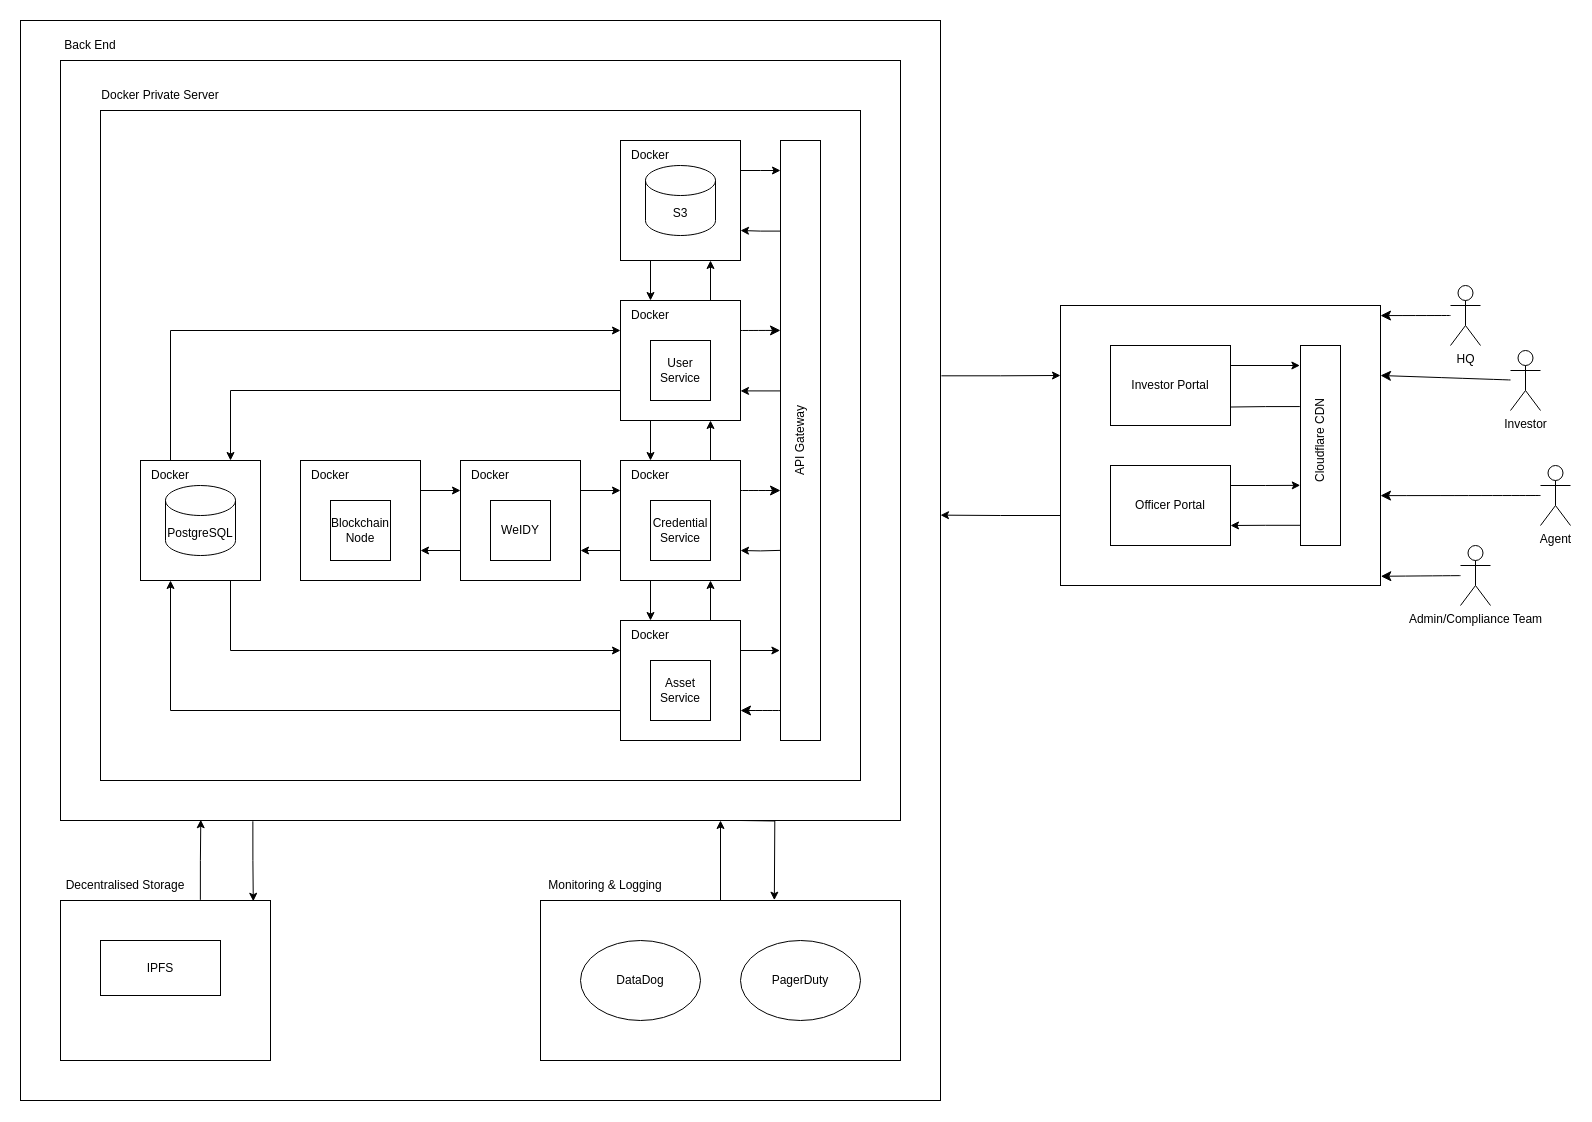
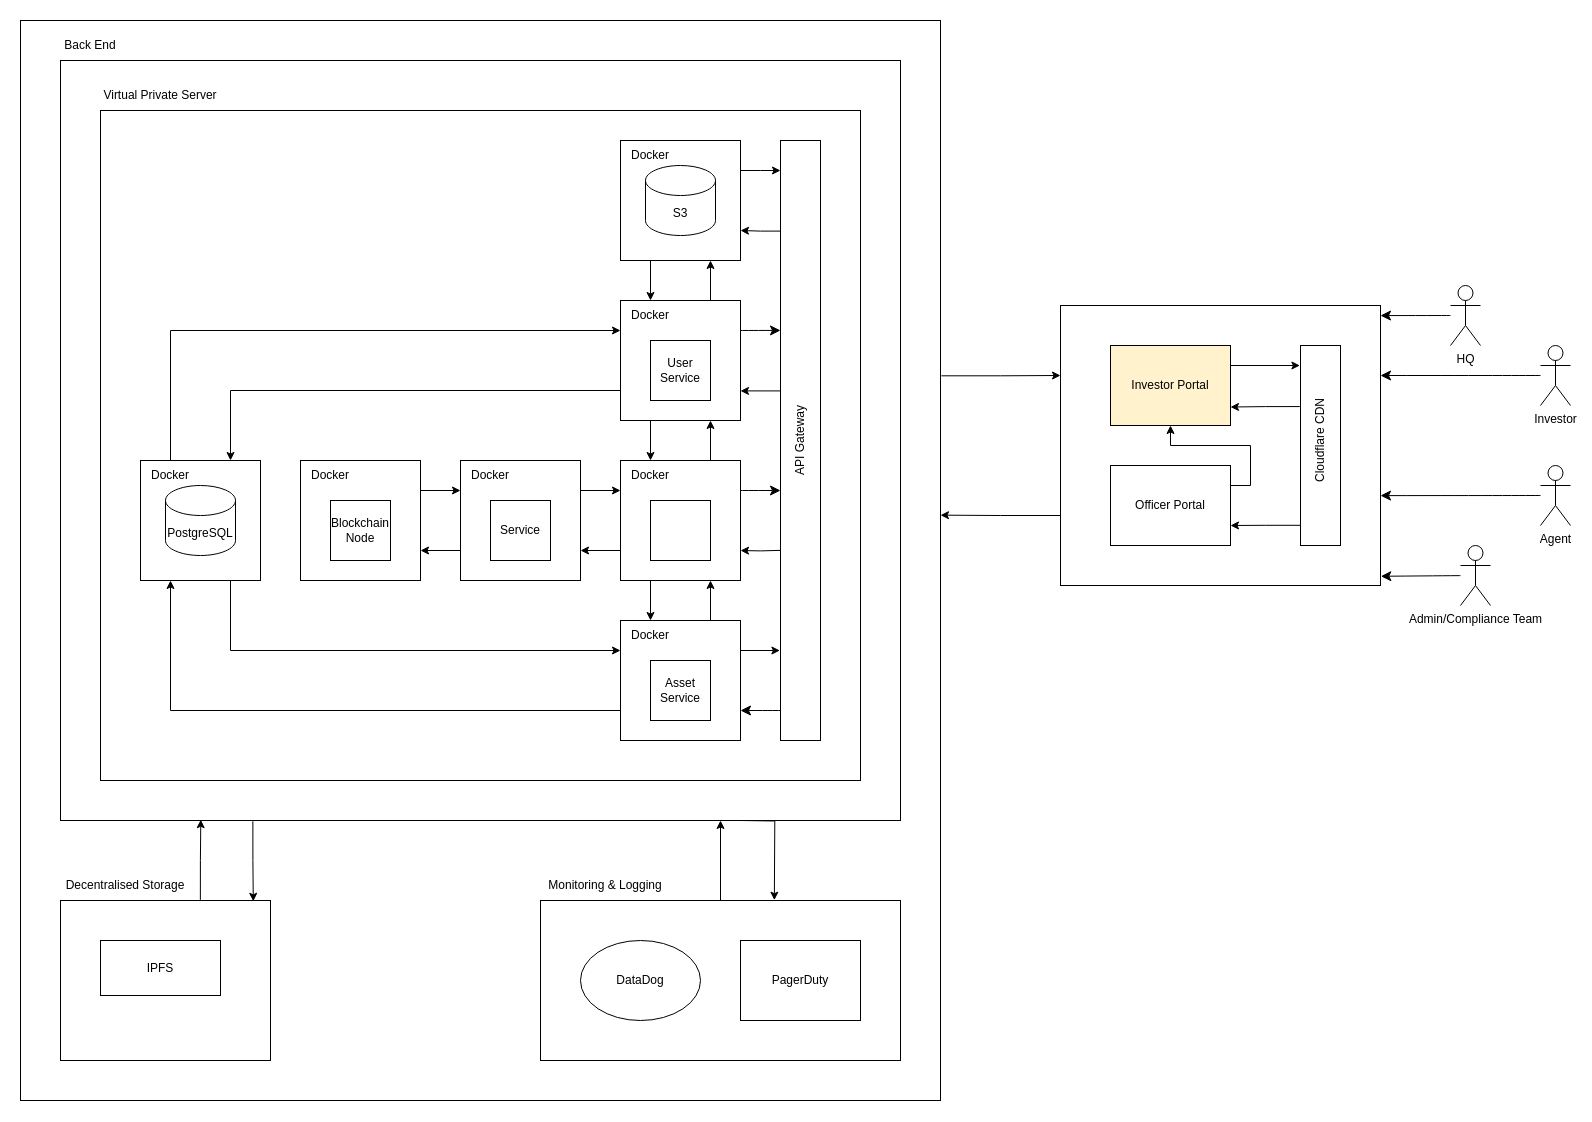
(161, 96) -> (161, 96)
(1526, 381) -> (1556, 376)
(1171, 386) -> (1171, 386)
(1237, 407) -> (1239, 407)
(1271, 485) -> (1226, 446)
(521, 531) -> (521, 531)
(681, 531) -> none
(801, 981) -> (801, 981)
